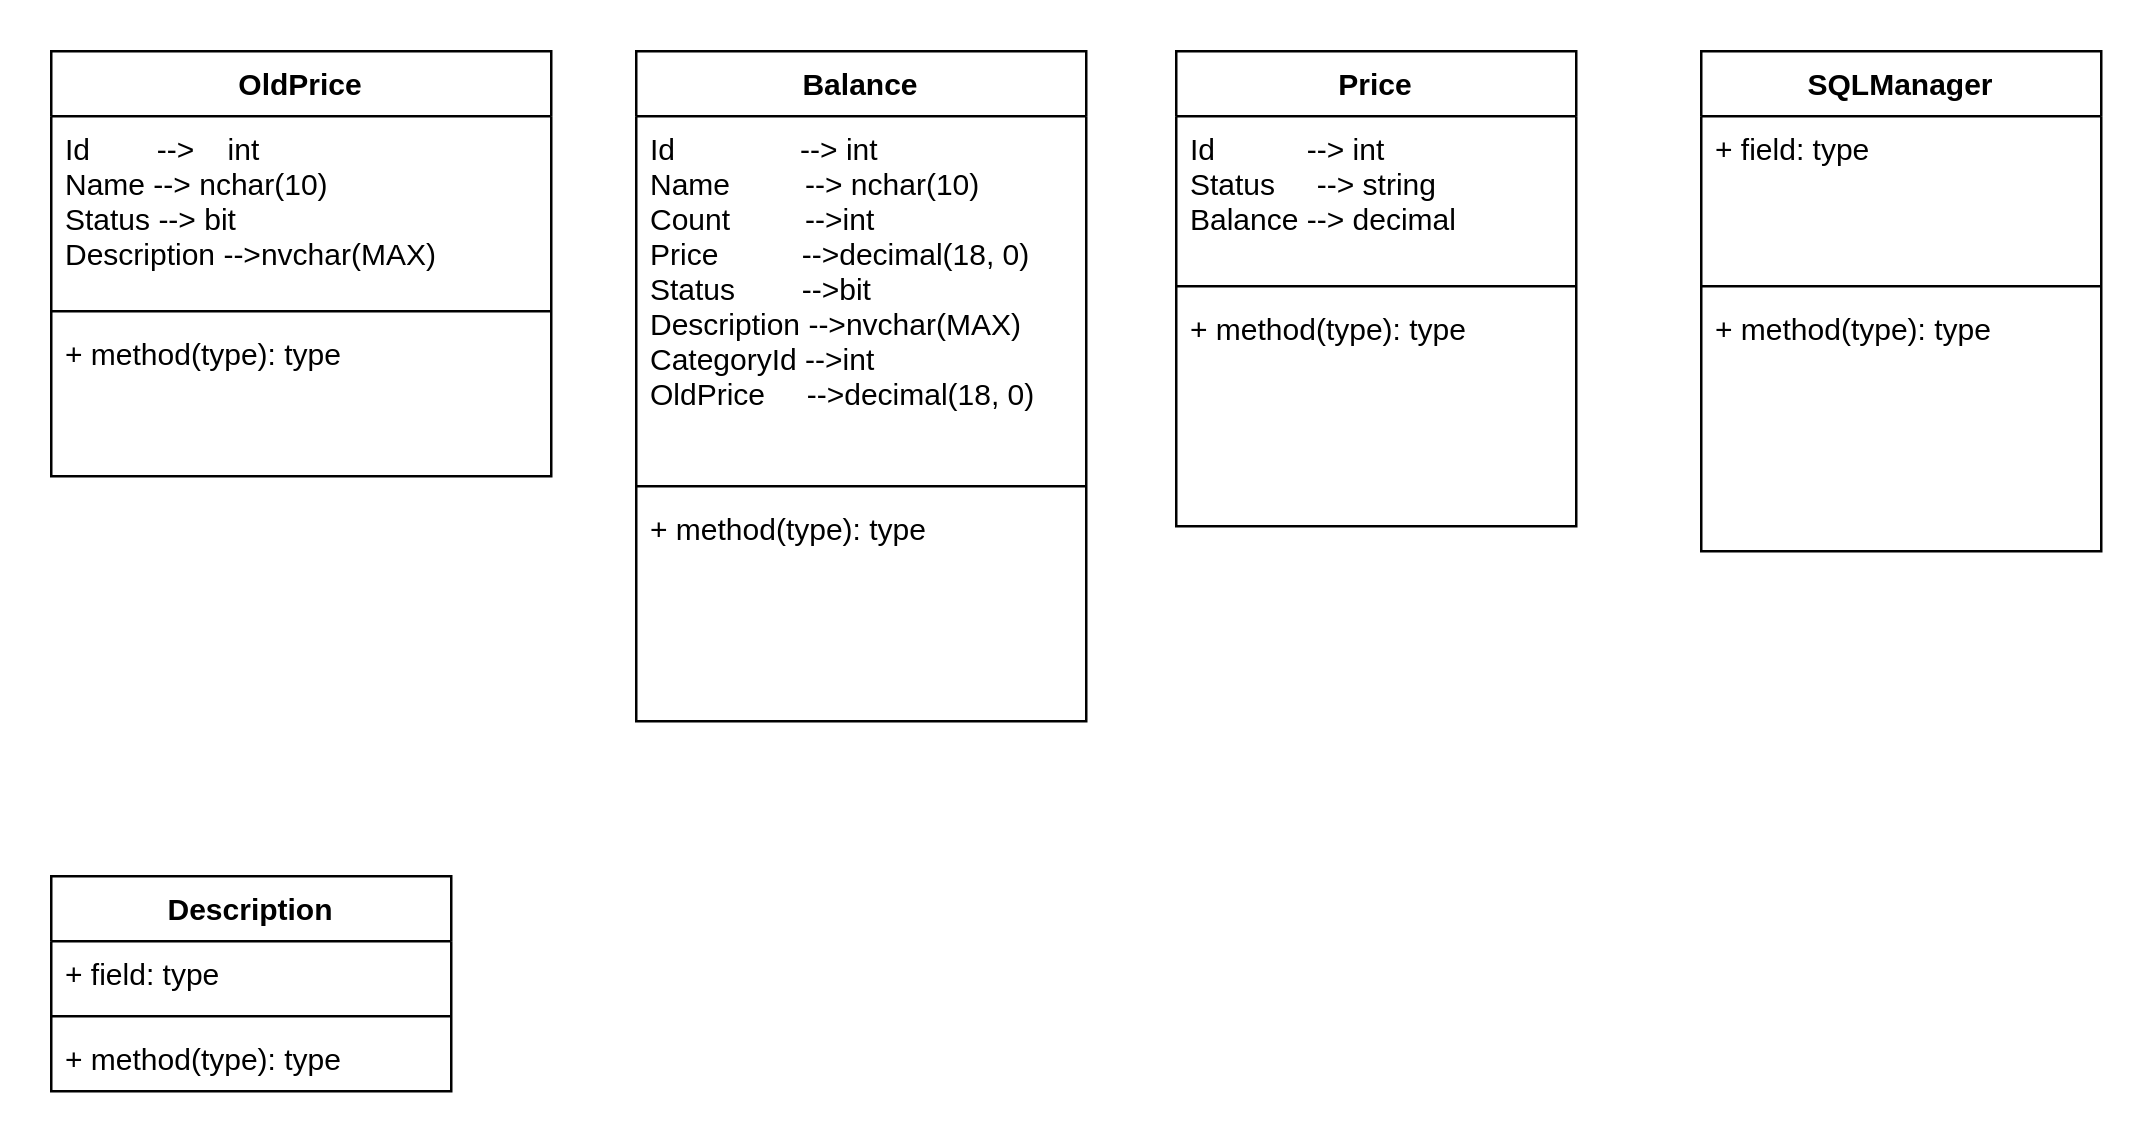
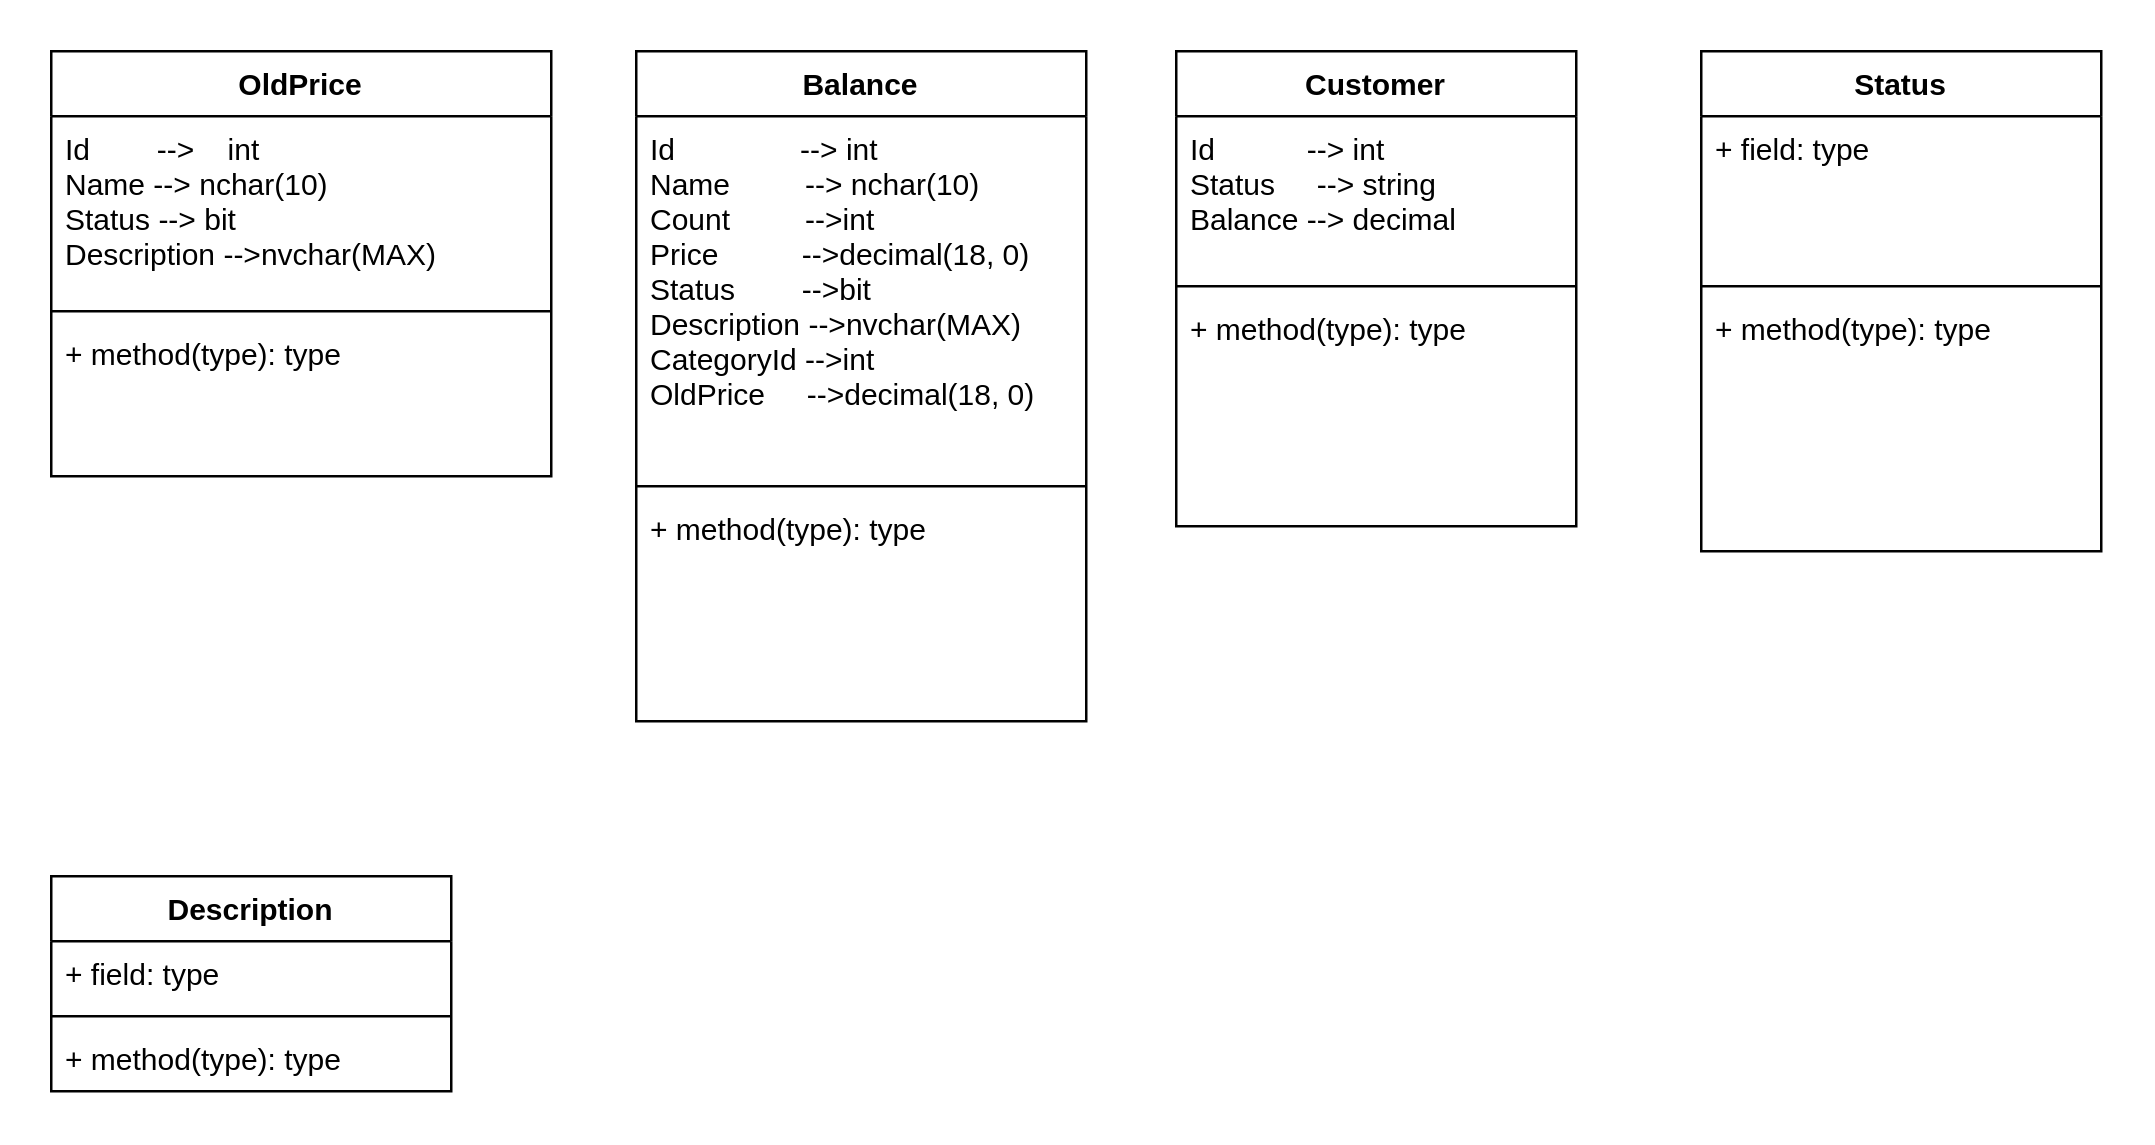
(1375, 85) -> (1375, 85)
(1900, 85) -> (1900, 85)
